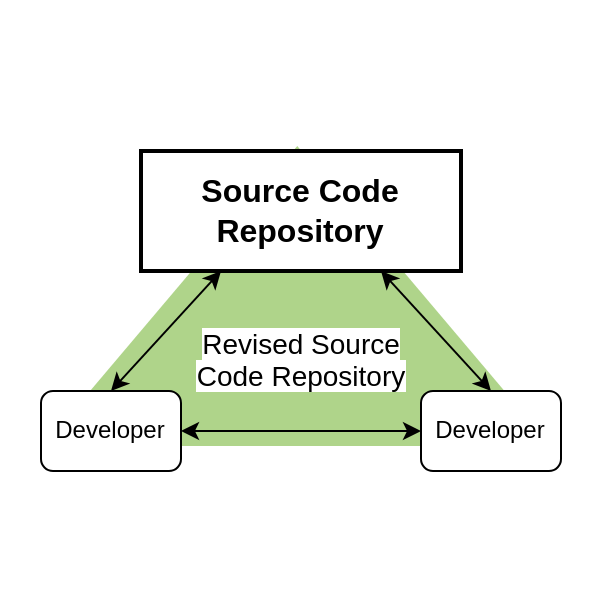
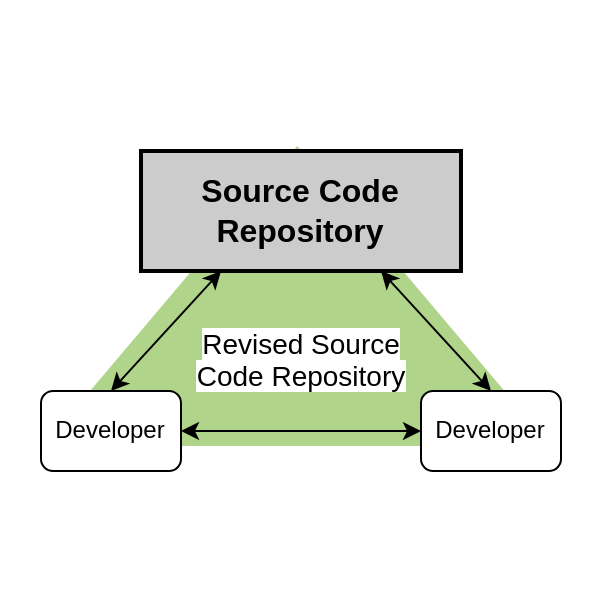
(301, 211) -> (301, 211)
